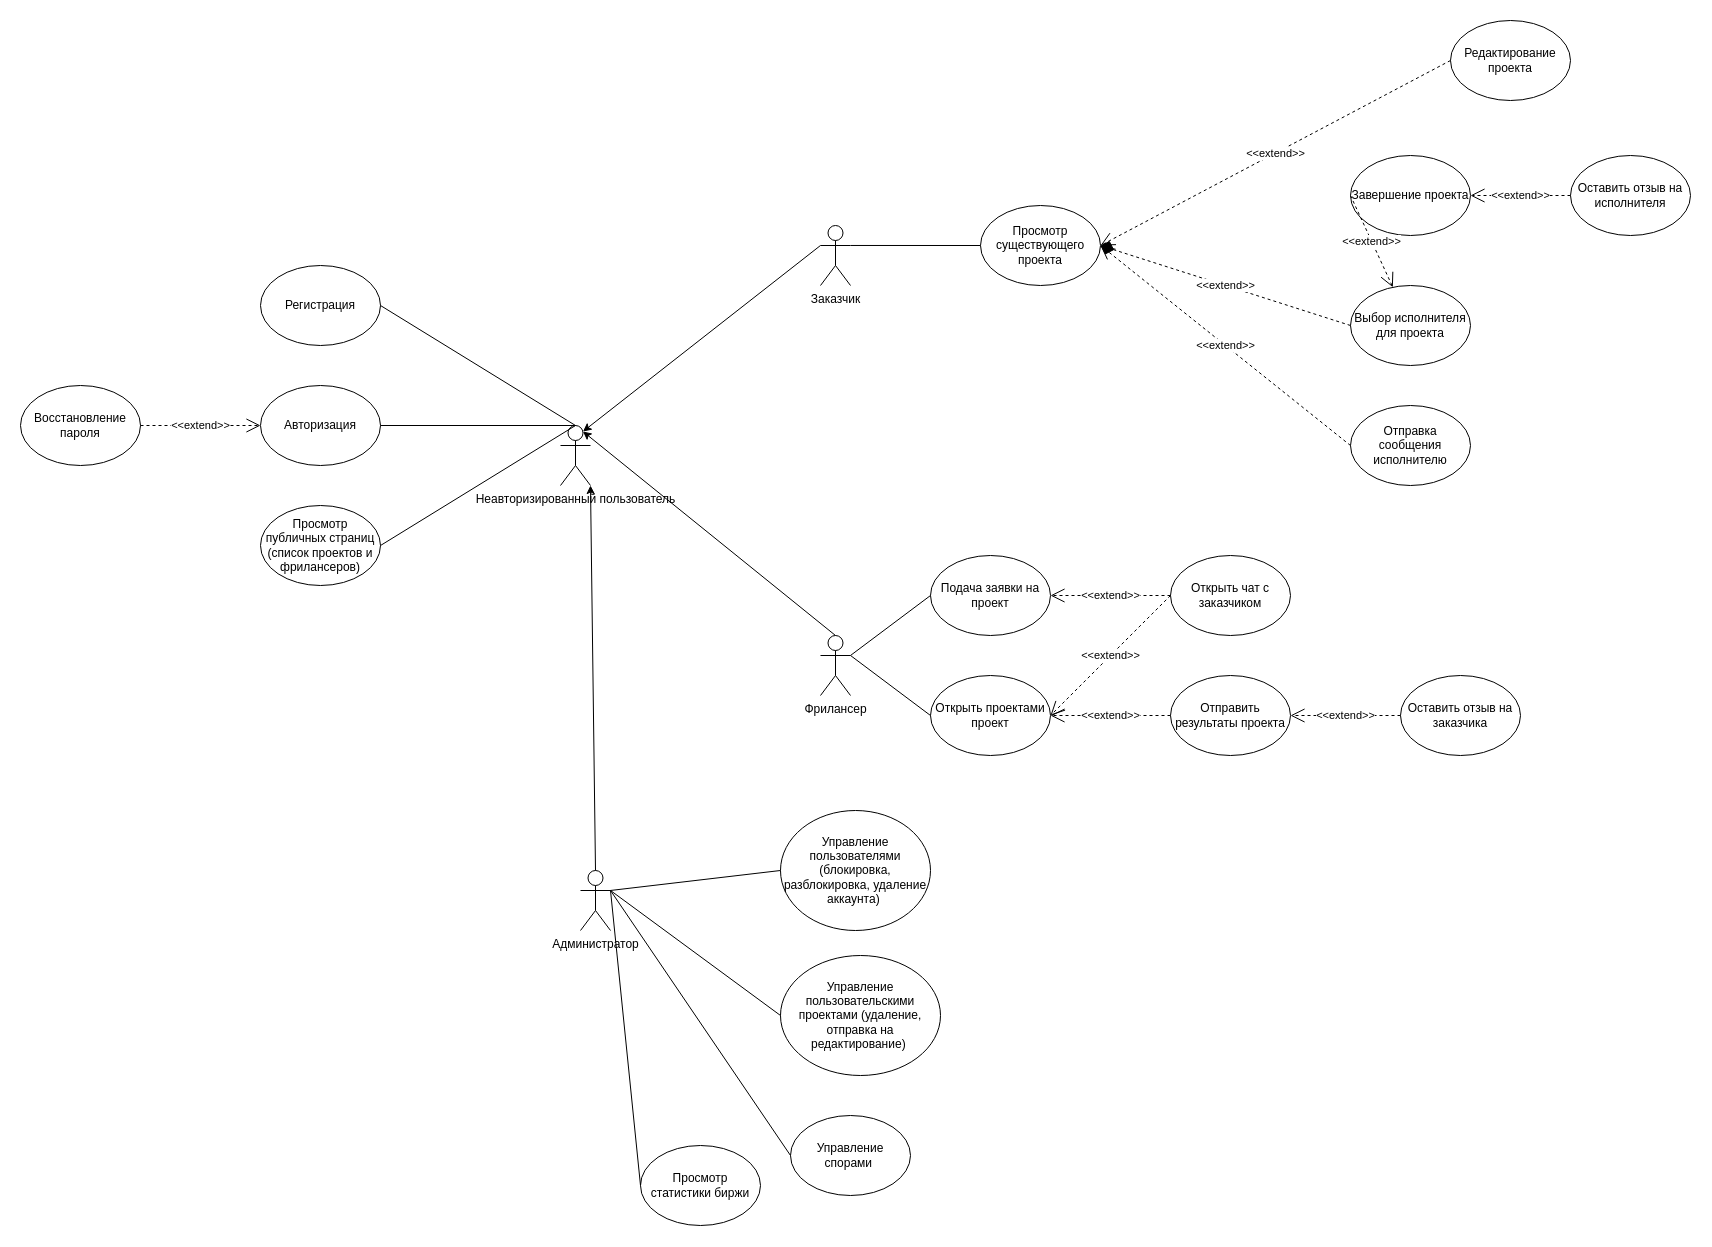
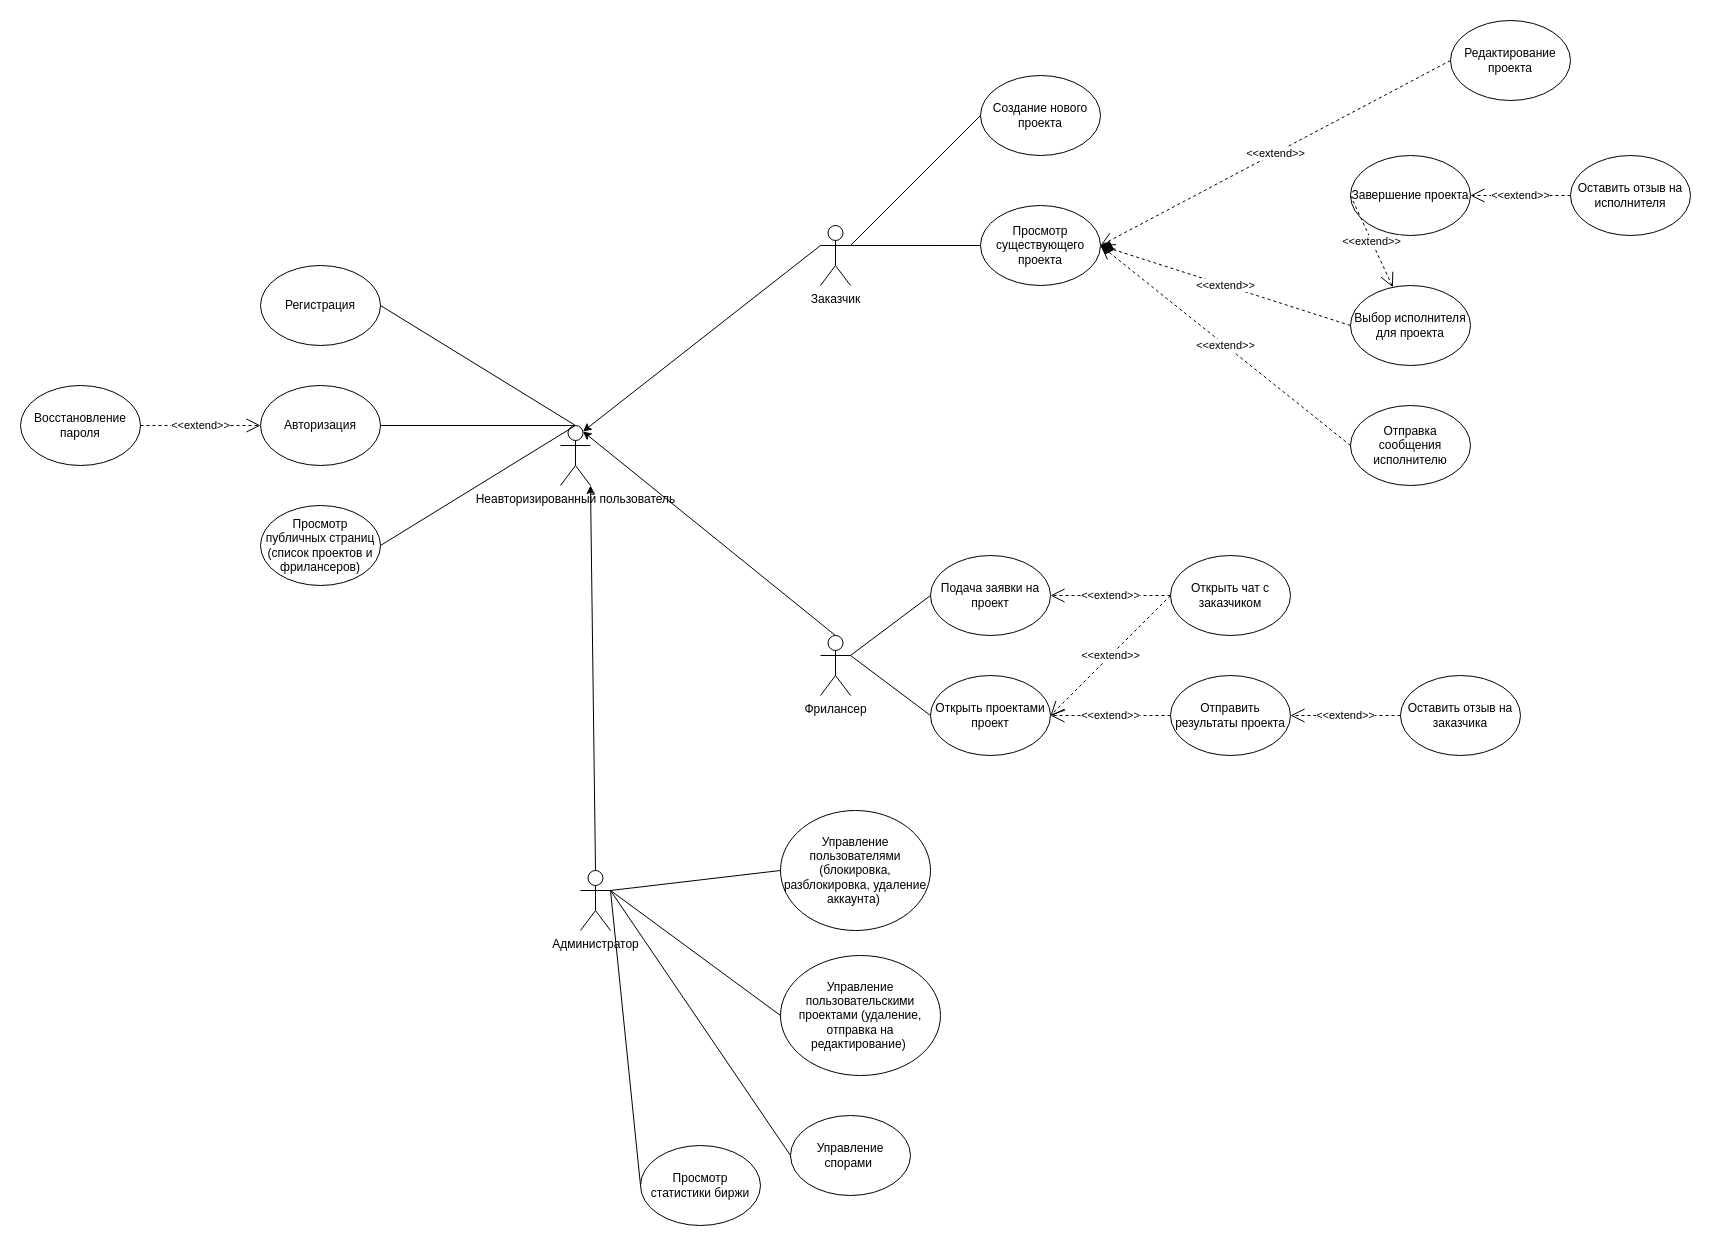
none -> (1041, 116)
none -> (917, 179)
